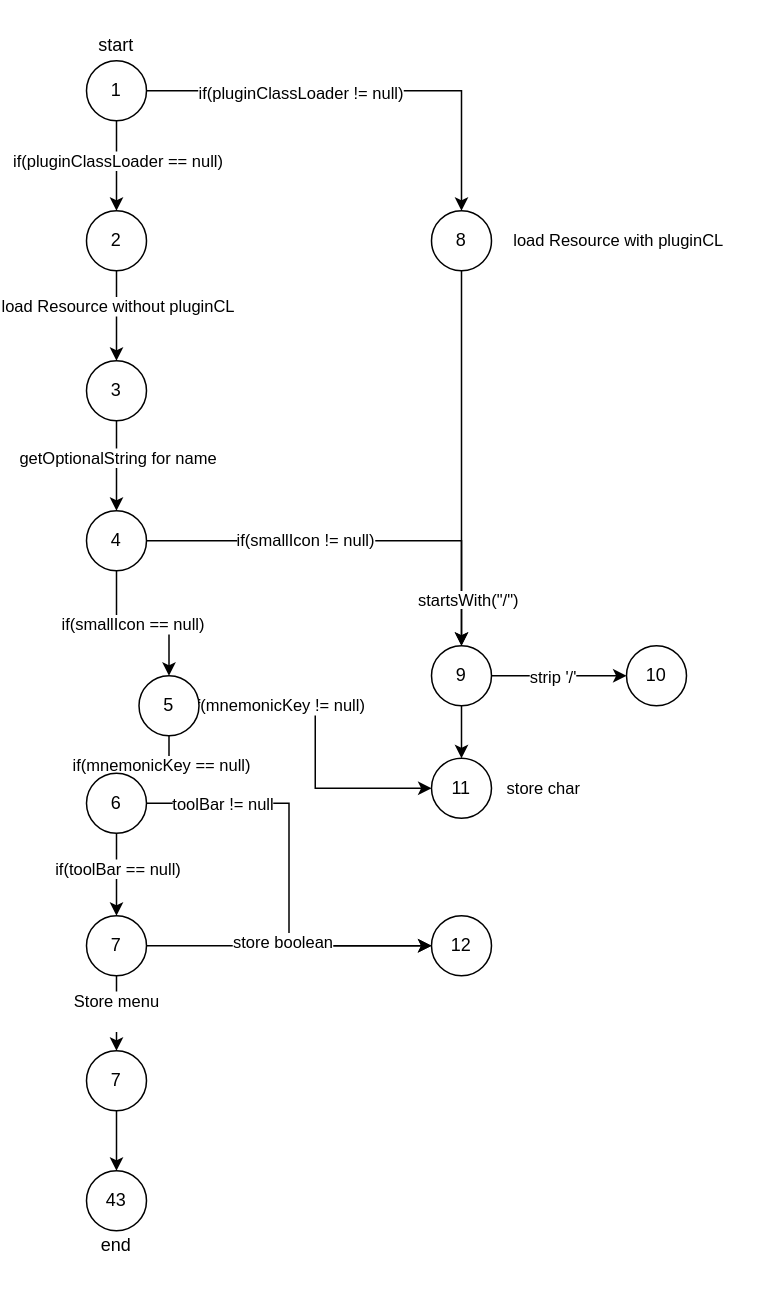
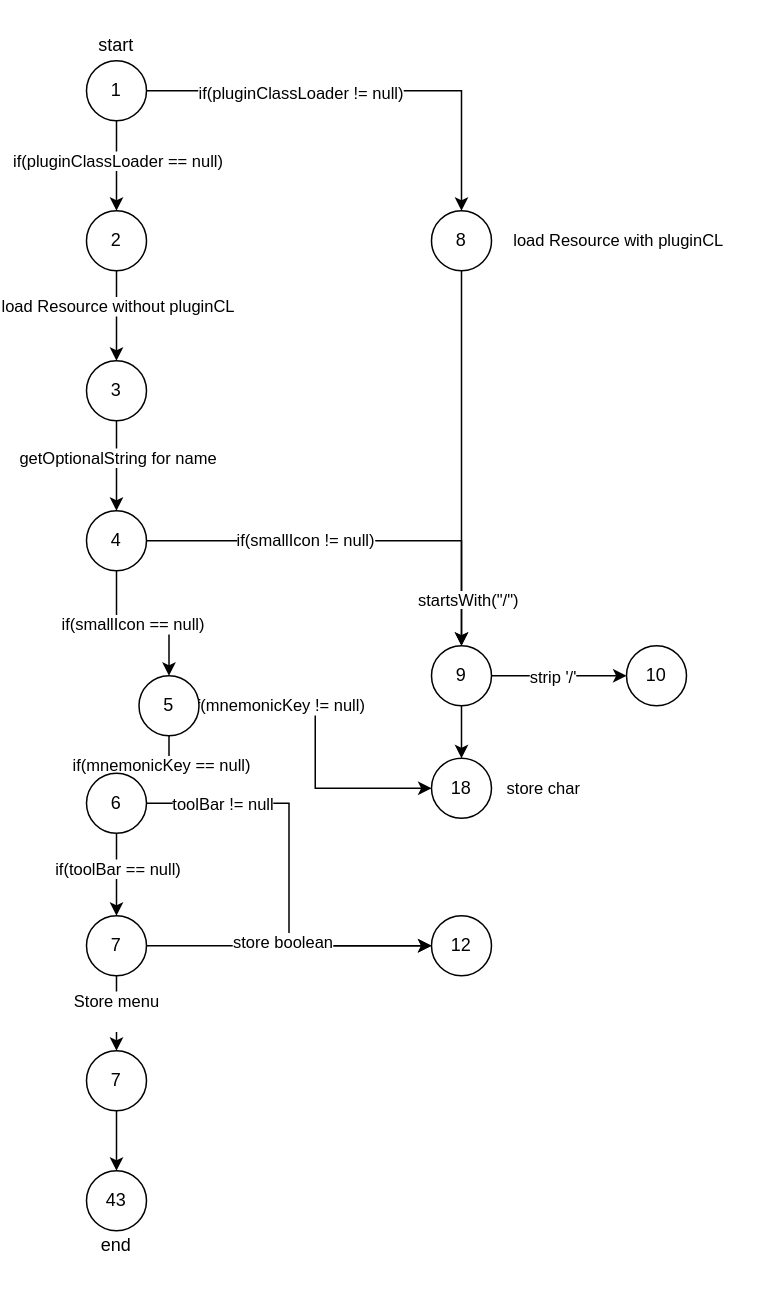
(461, 788) -> (461, 788)
